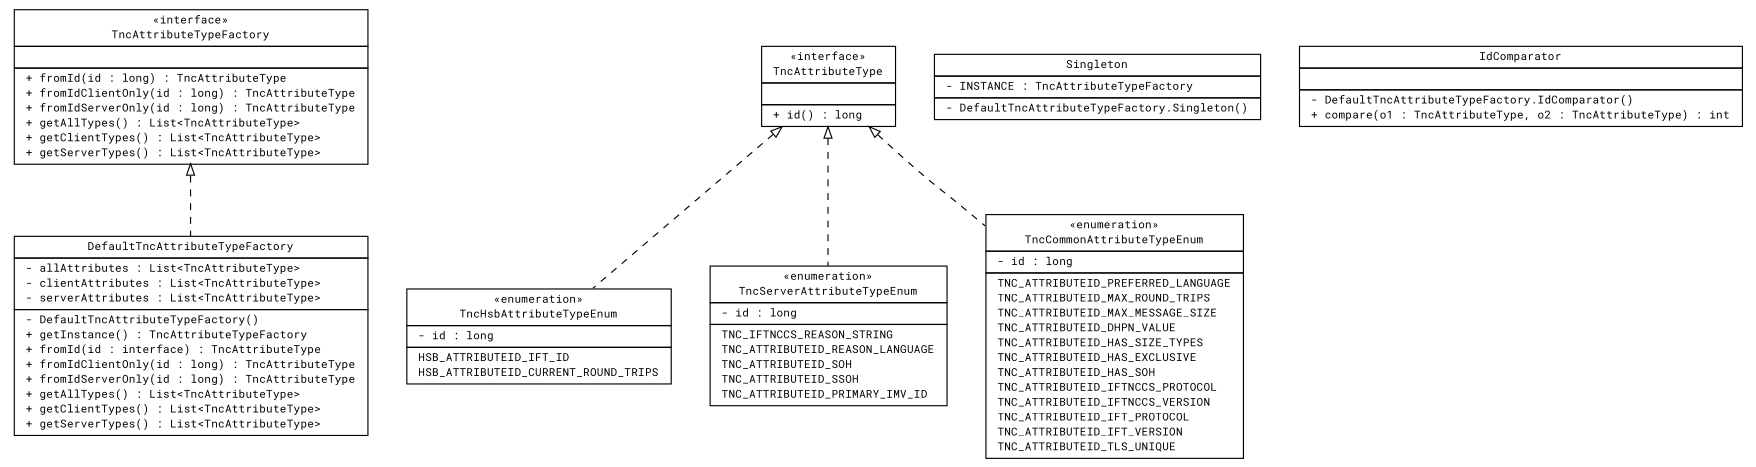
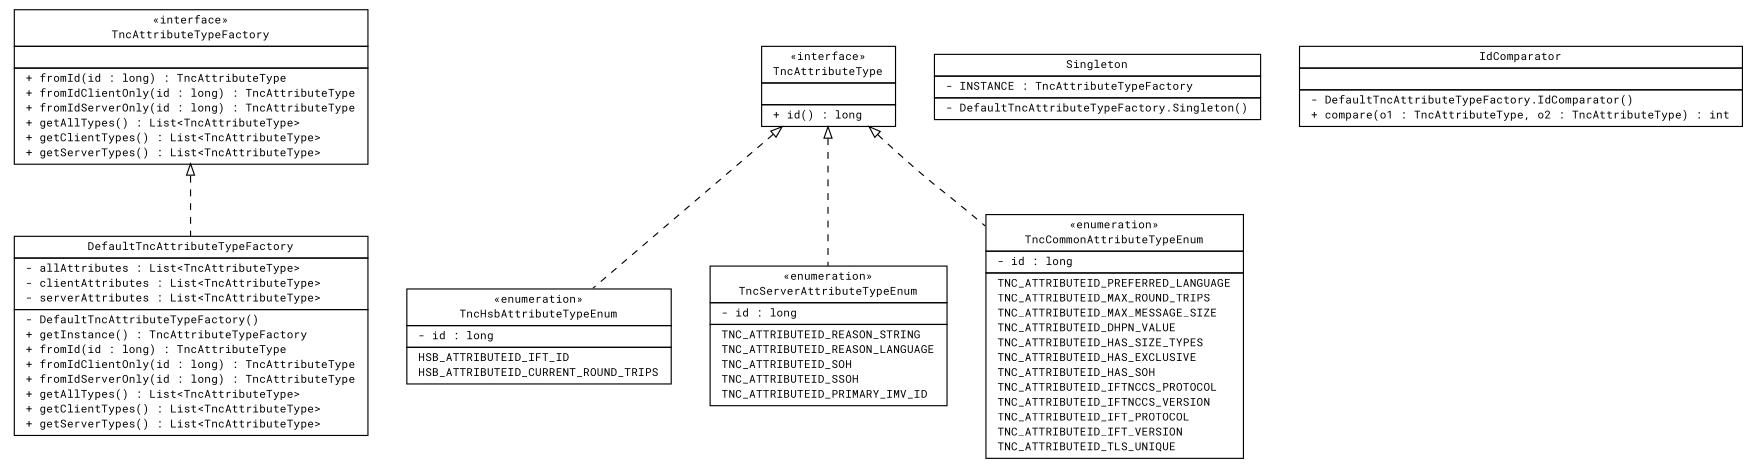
(808, 335) -> (822, 335)
(174, 350) -> (157, 350)
